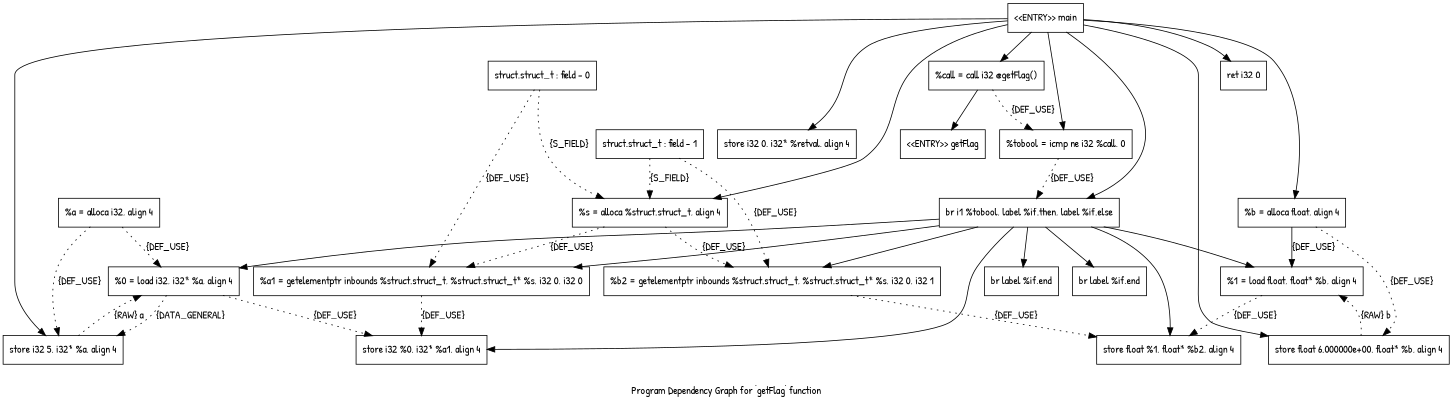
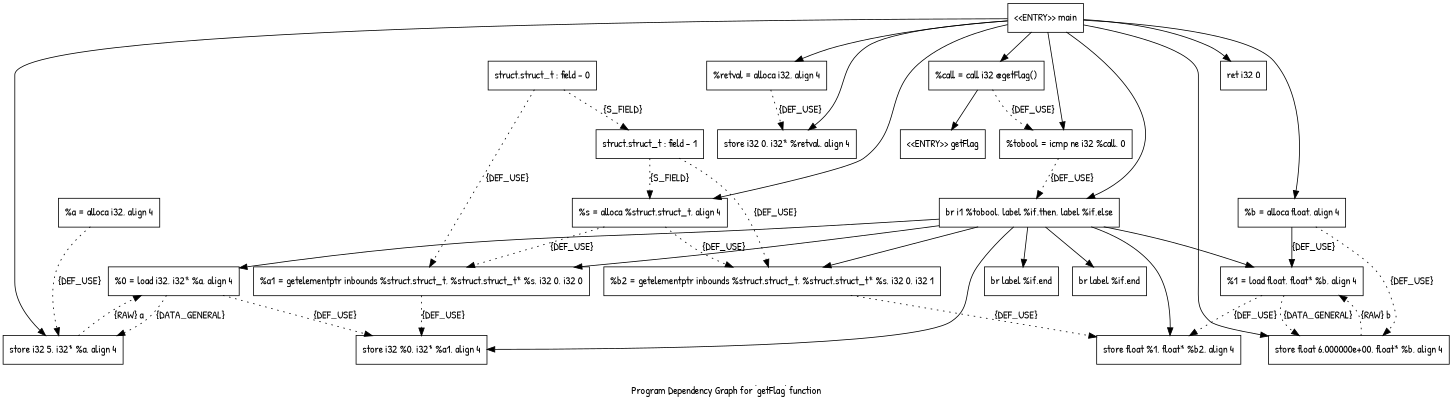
none -> (767, 76)
(547, 154) -> (593, 108)
(139, 244) -> none
none -> (1281, 315)
